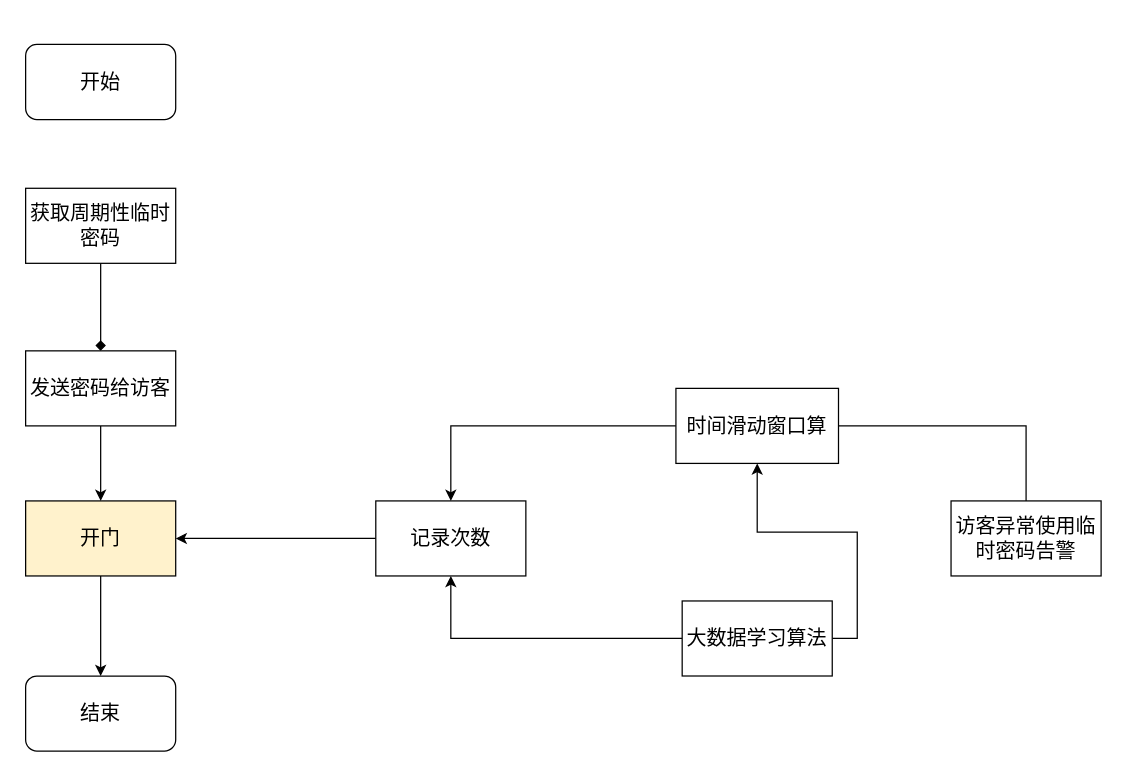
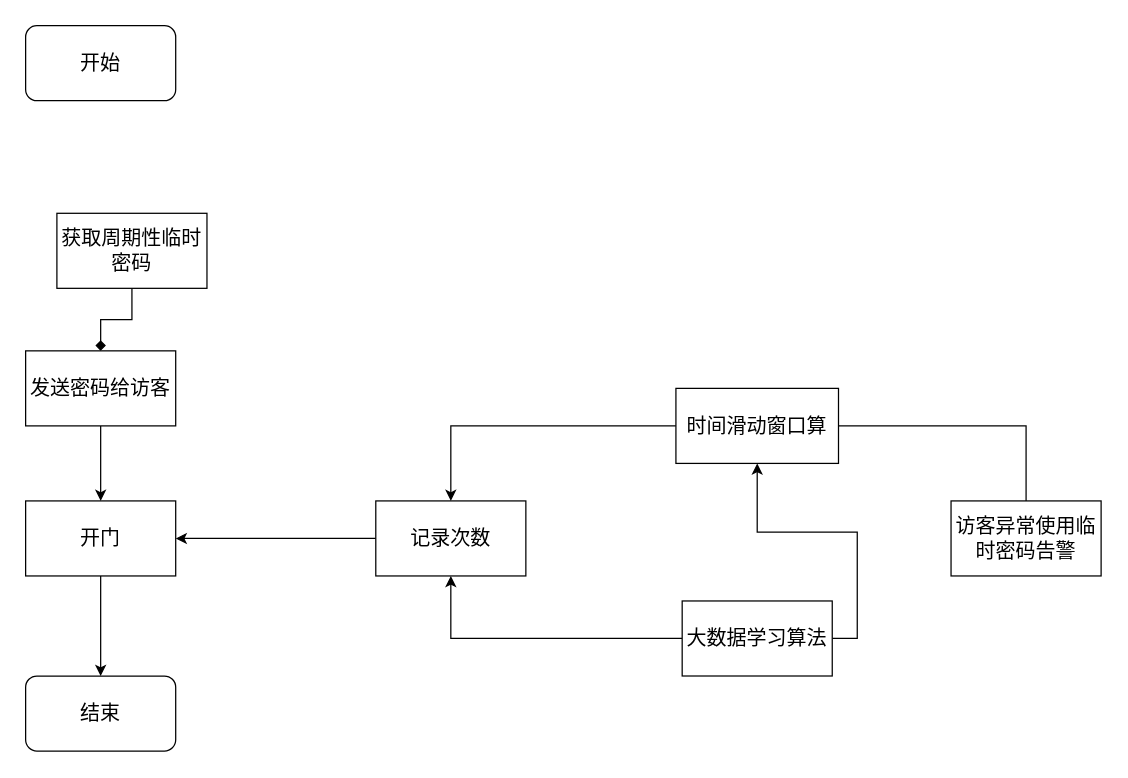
(101, 82) -> (101, 63)
(101, 226) -> (132, 251)
(101, 538) -> (101, 538)
